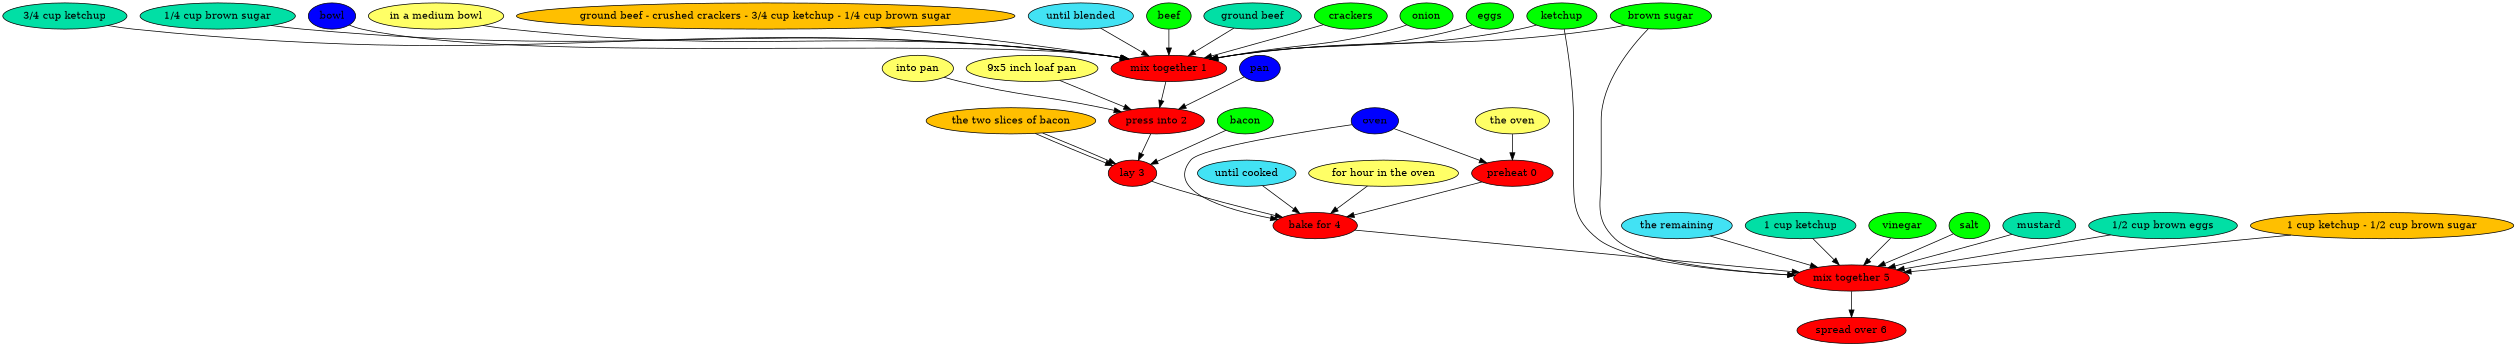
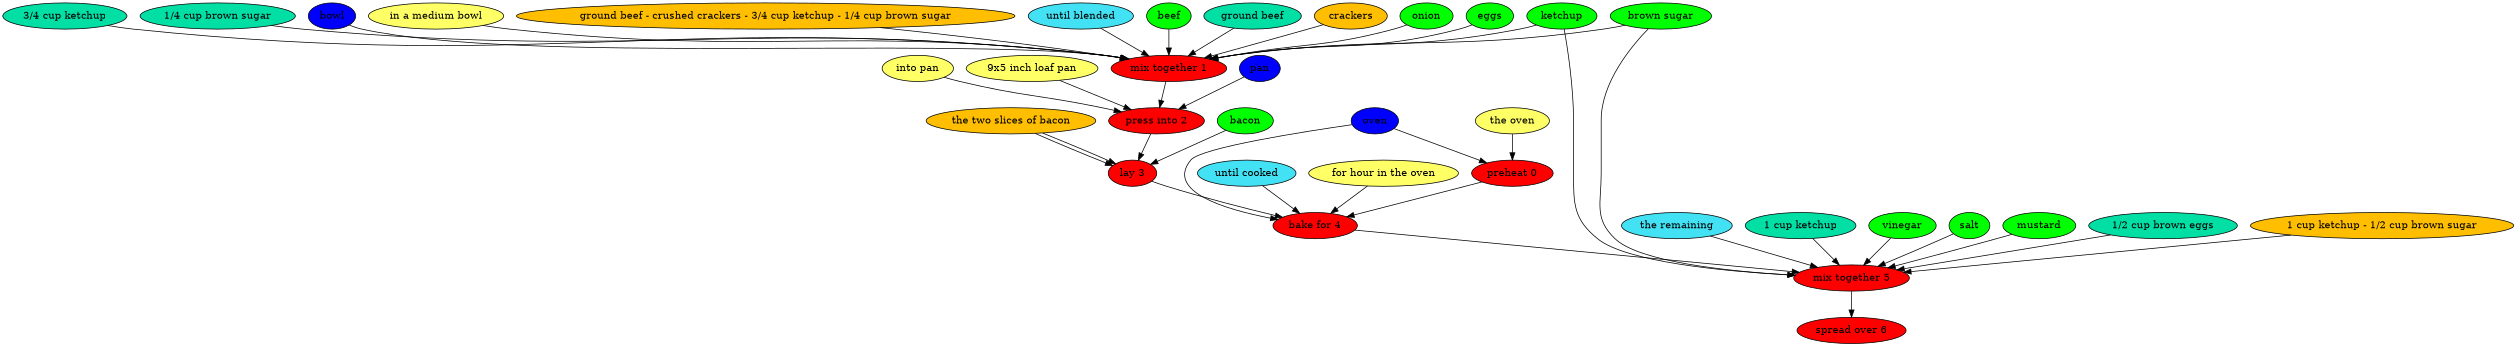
(1351, 16) -> (1351, 16)
(2039, 226) -> (2039, 226)
